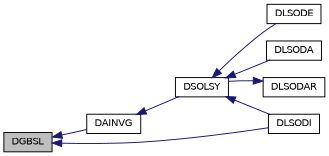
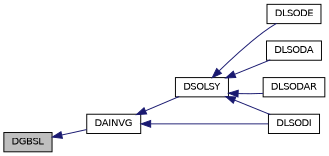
(241, 81) -> (251, 94)
(165, 140) -> (210, 124)
